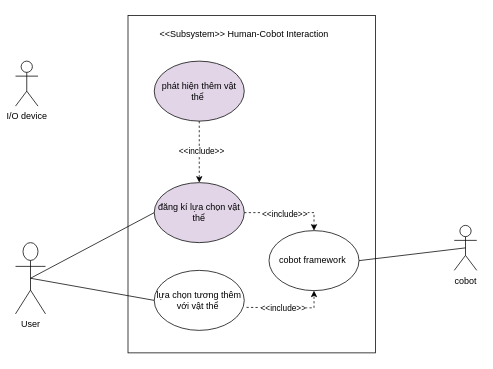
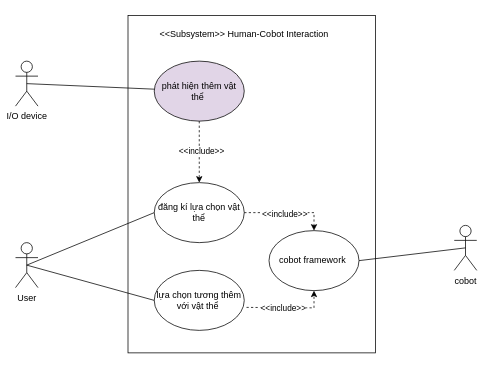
none -> (91, 86)
(199, 213) -> (199, 213)
(30, 278) -> (27, 265)
